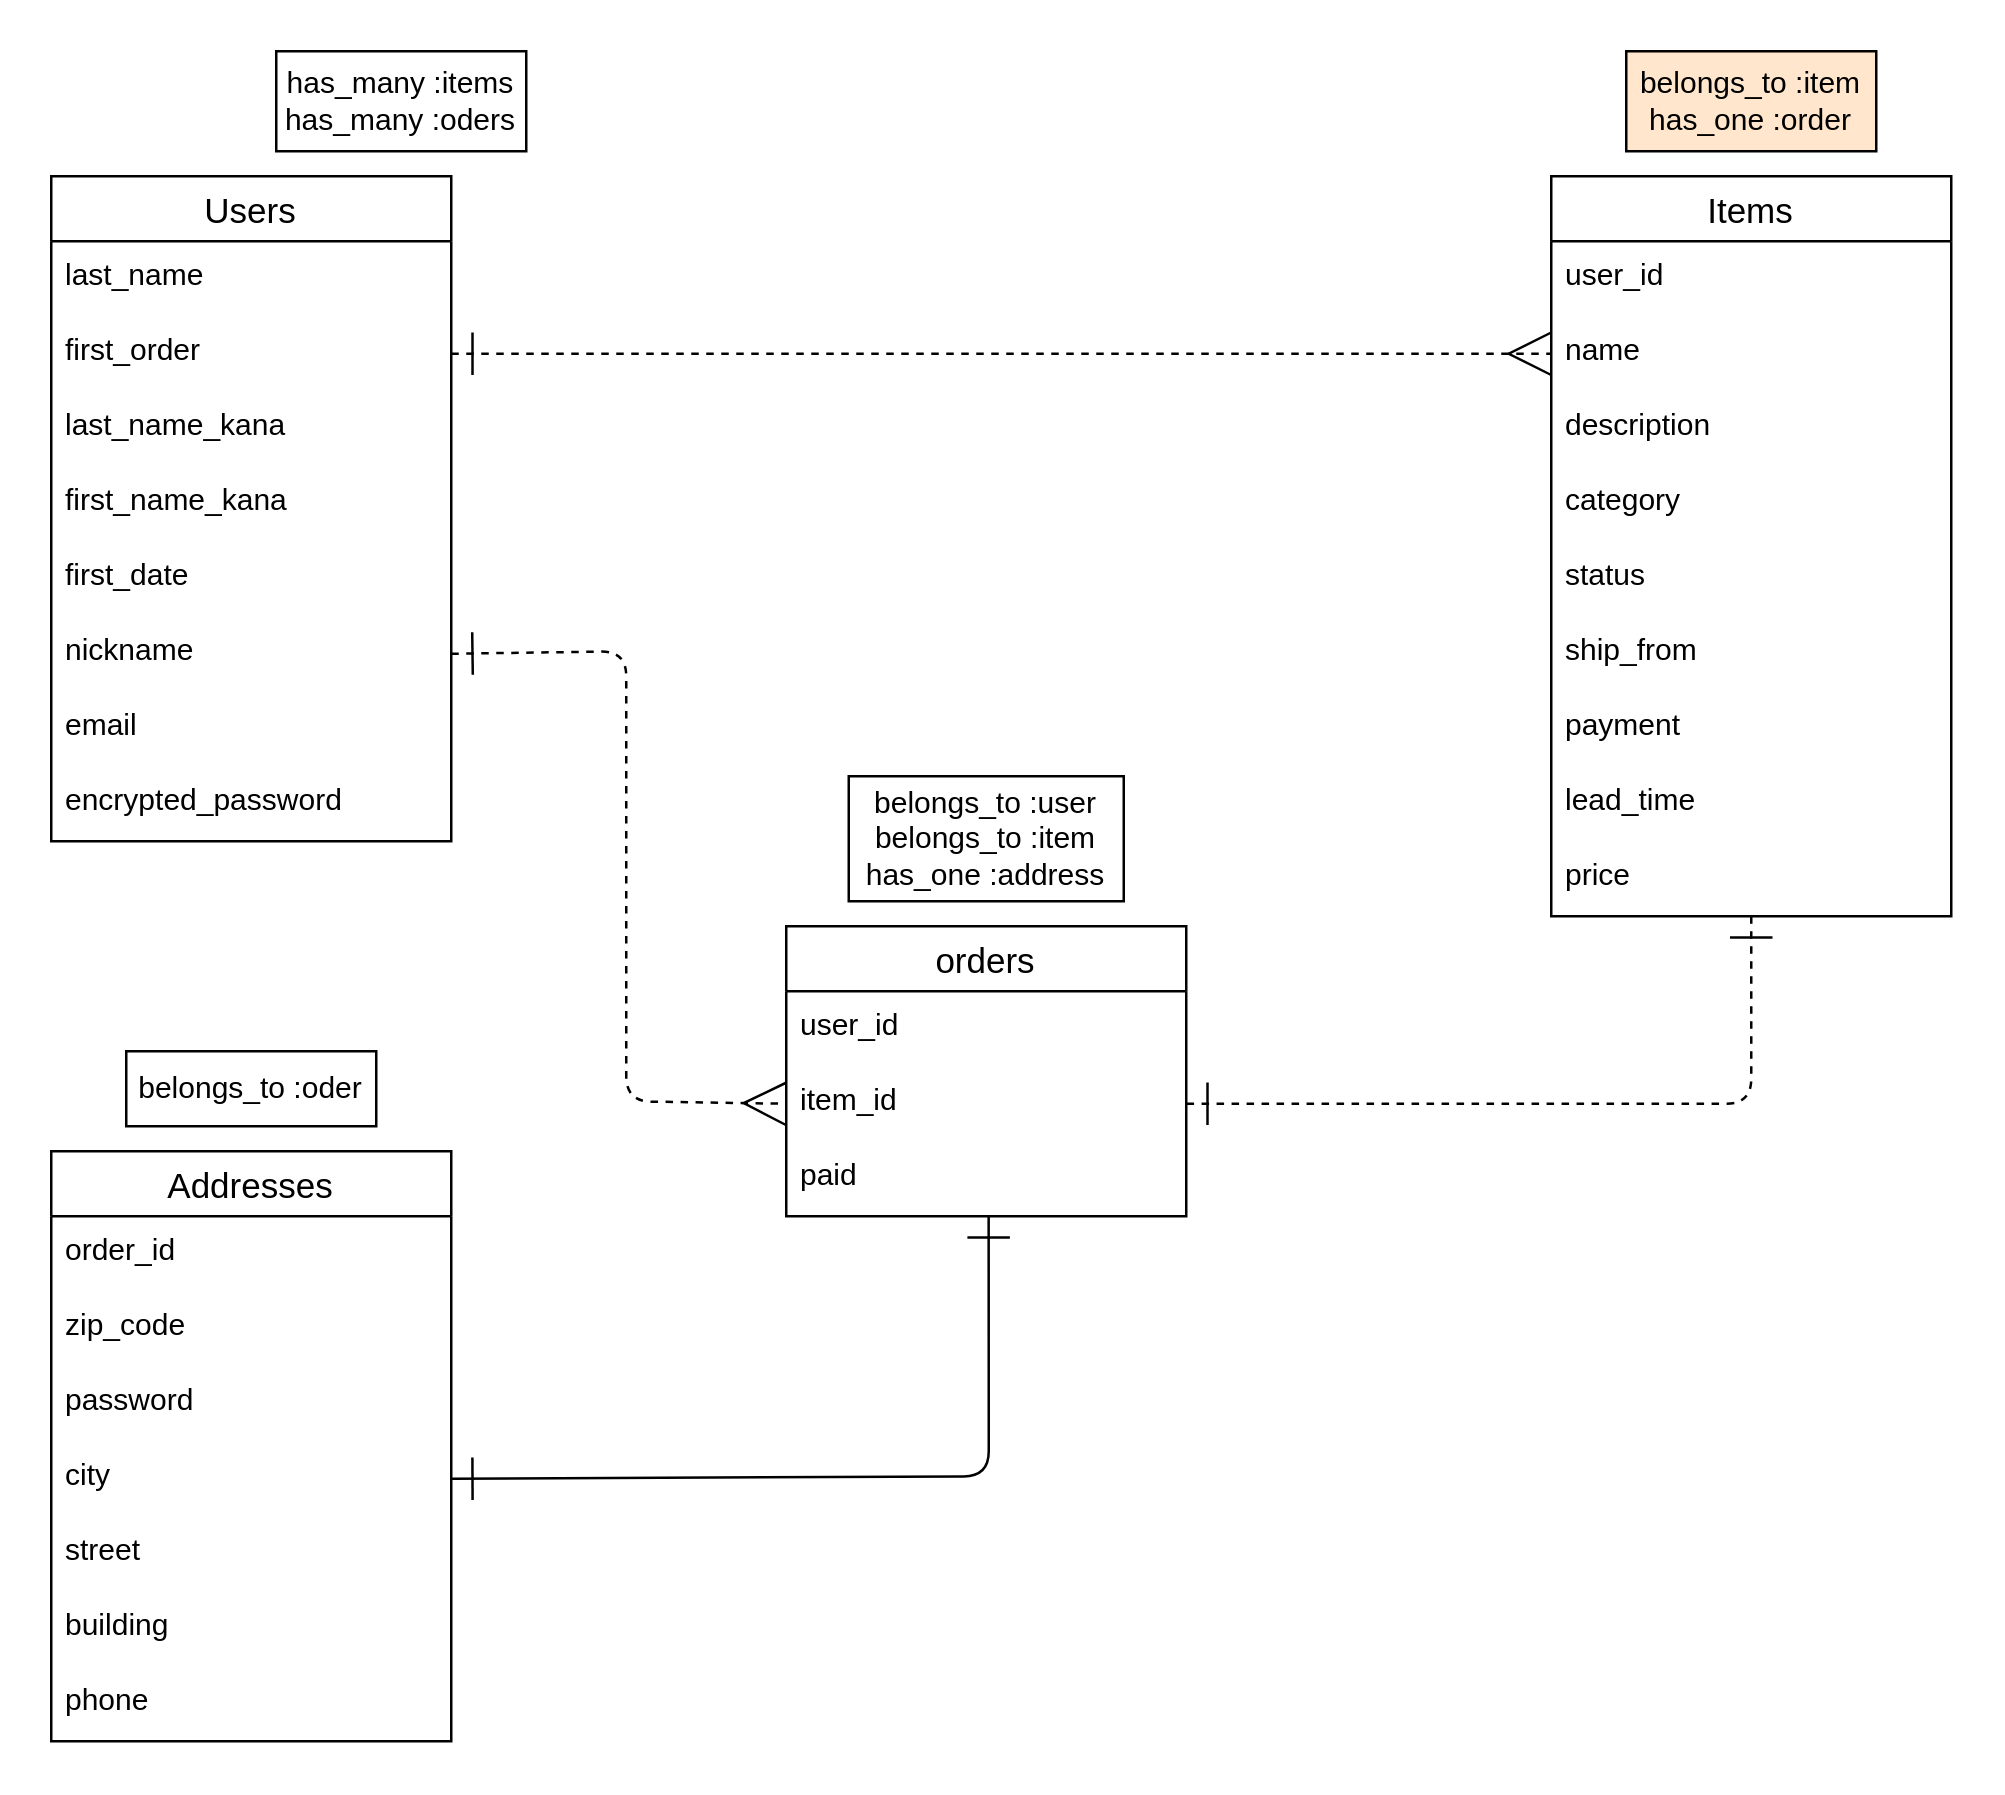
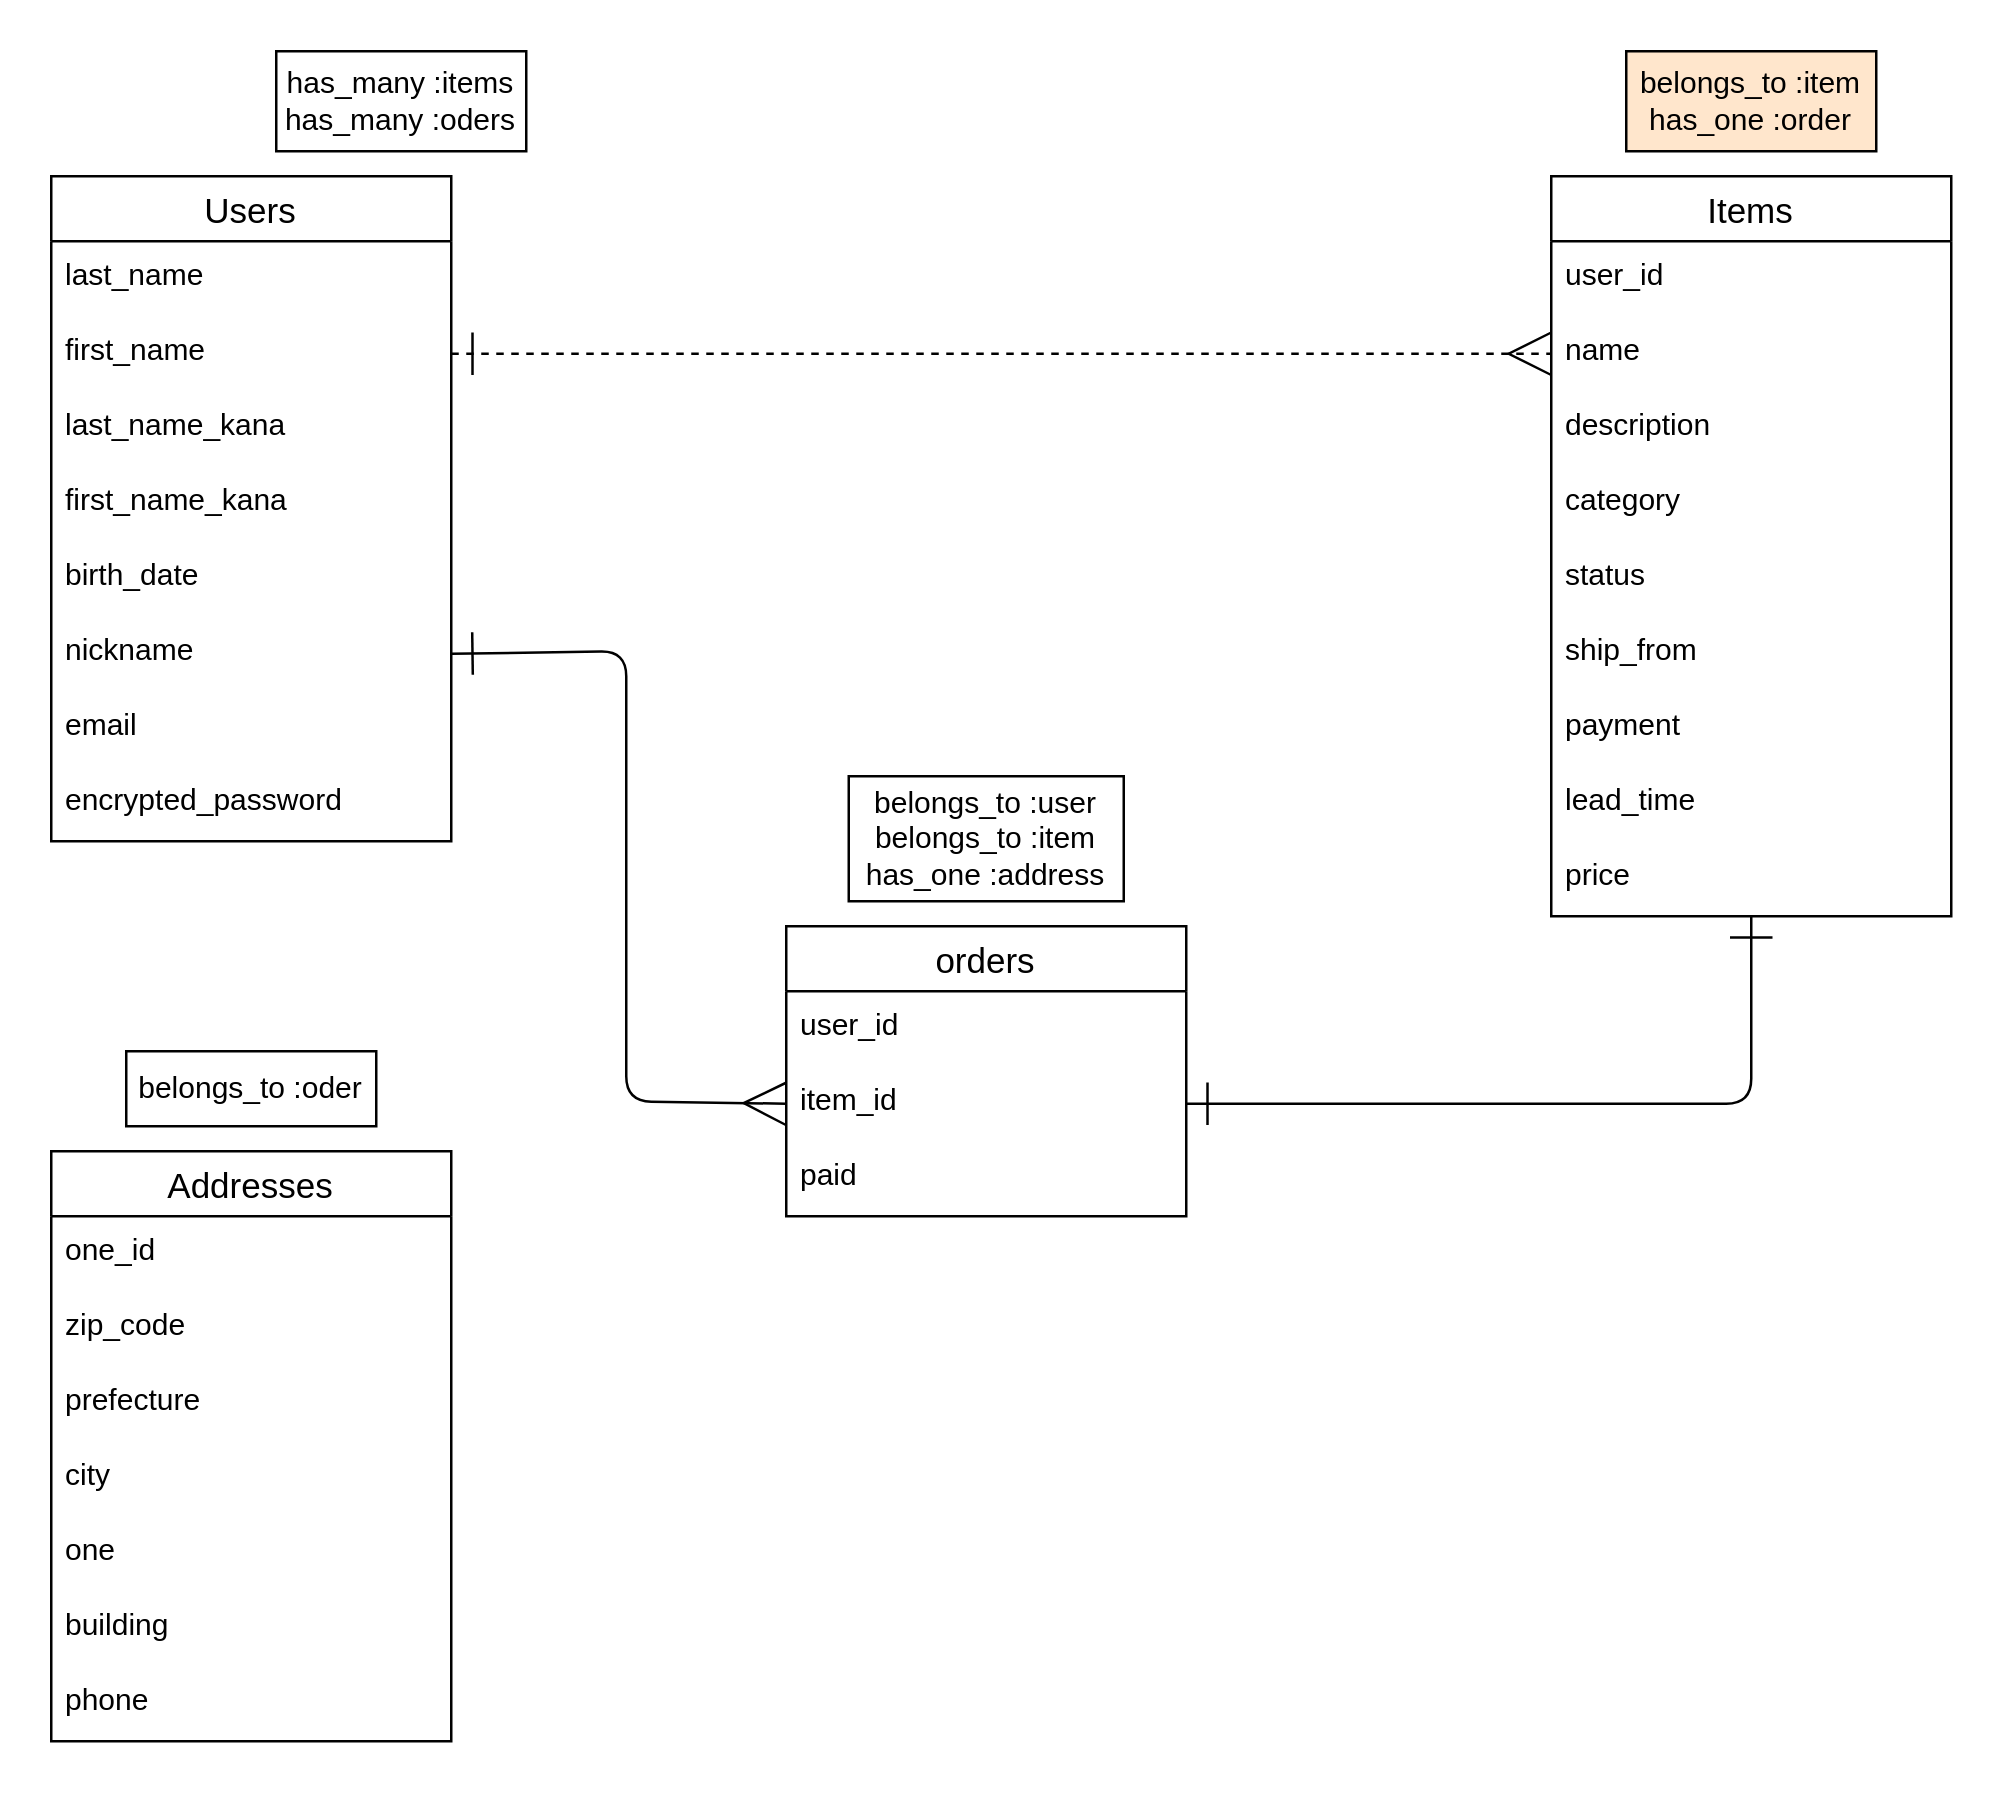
(154, 350) -> (145, 350)
(145, 575) -> (145, 575)
(626, 869) -> (626, 869)
(1554, 1104) -> (1554, 1104)
(128, 1250) -> (112, 1250)
(132, 1400) -> (149, 1400)
(842, 1477) -> none
(115, 1550) -> (90, 1550)
